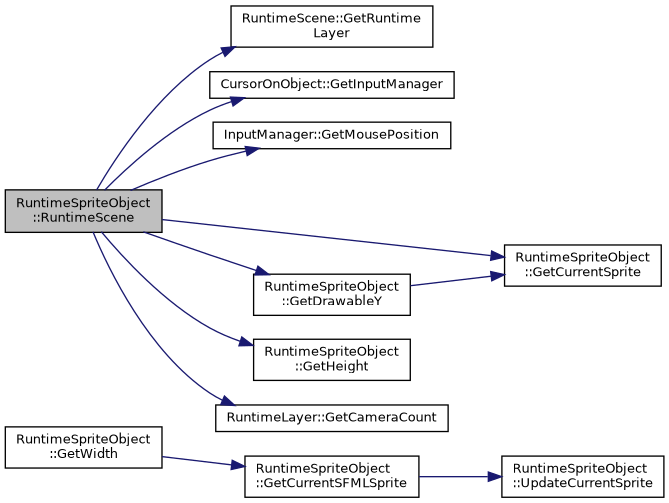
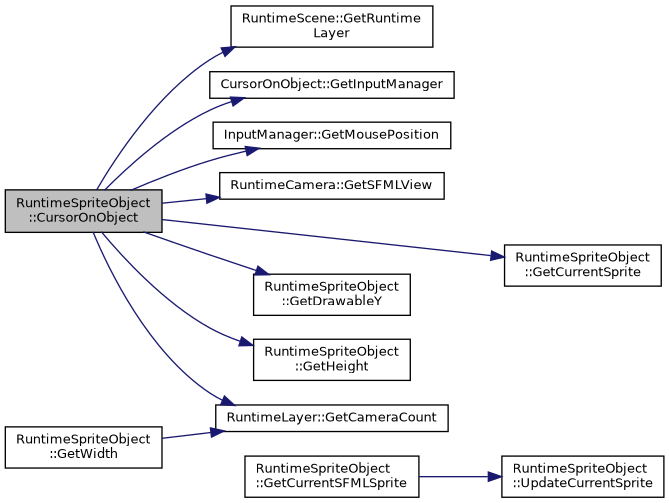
none -> (332, 186)
(84, 211) -> (84, 211)
(451, 281) -> none
(197, 461) -> (186, 435)
